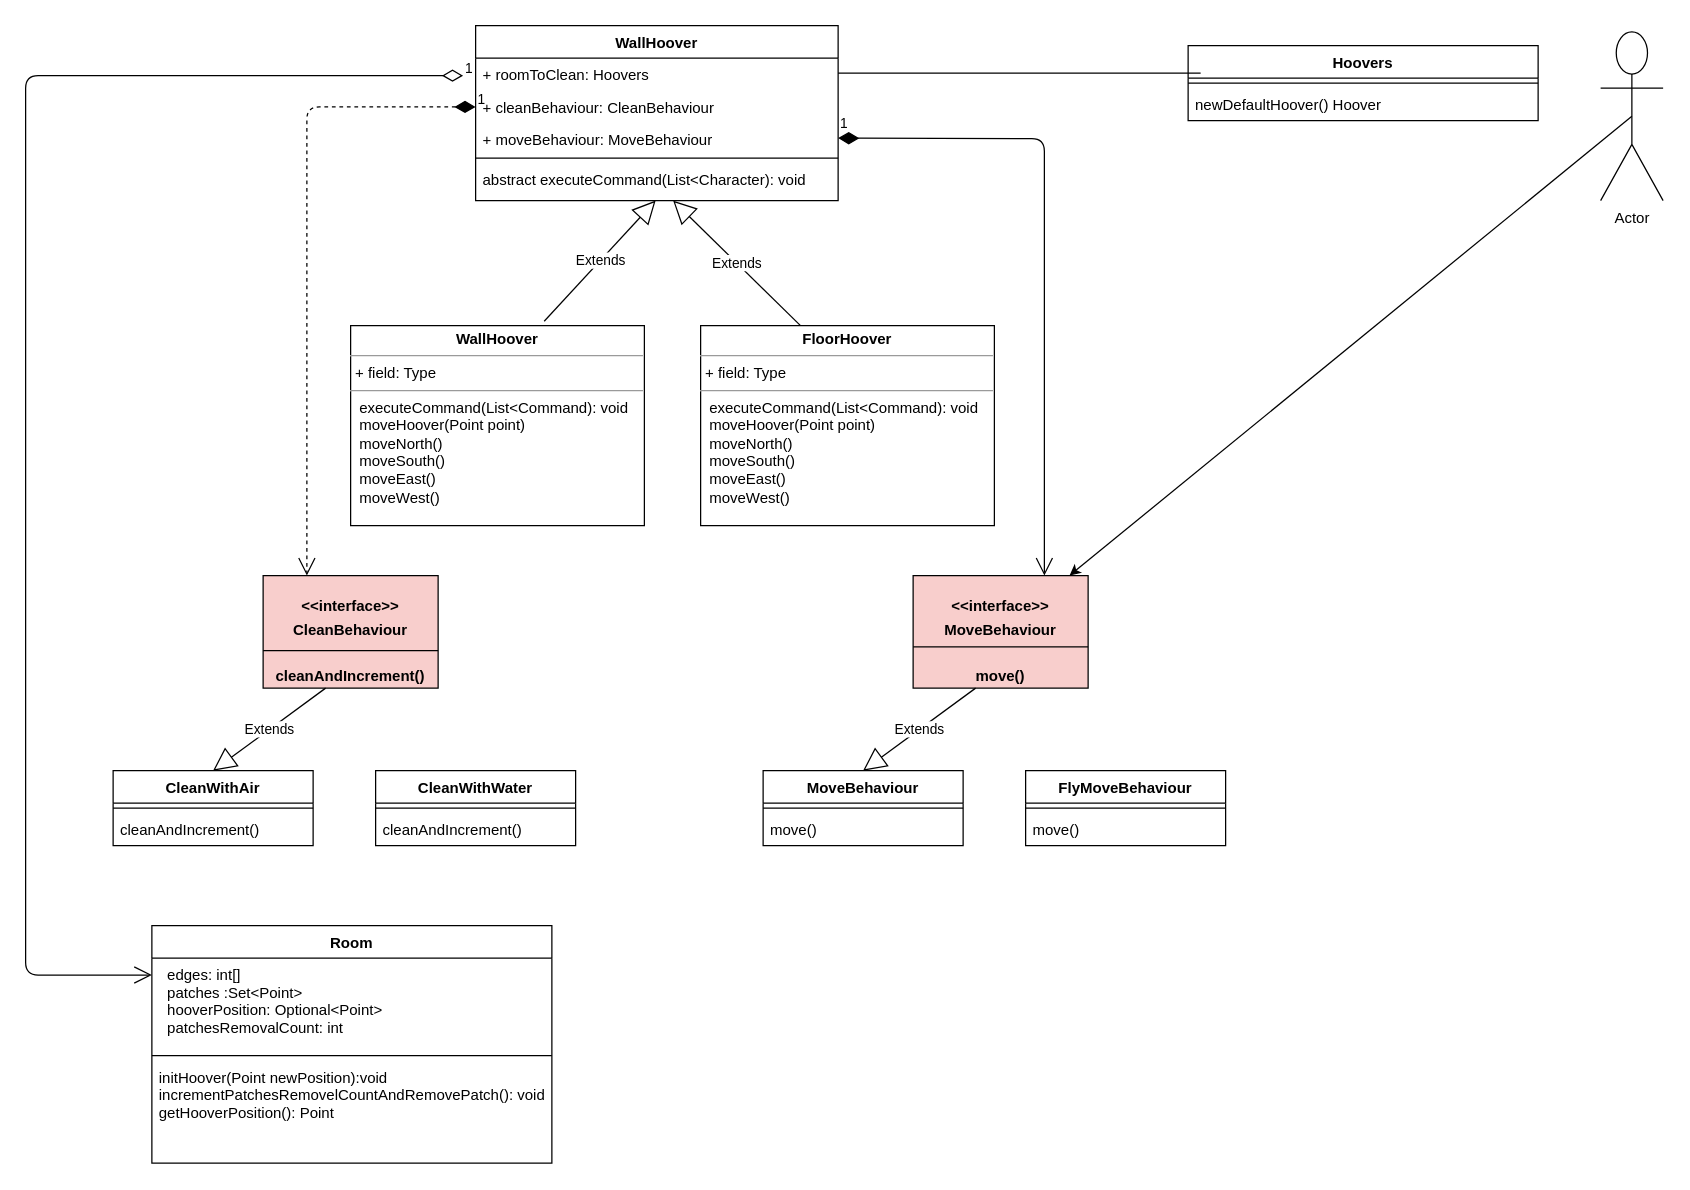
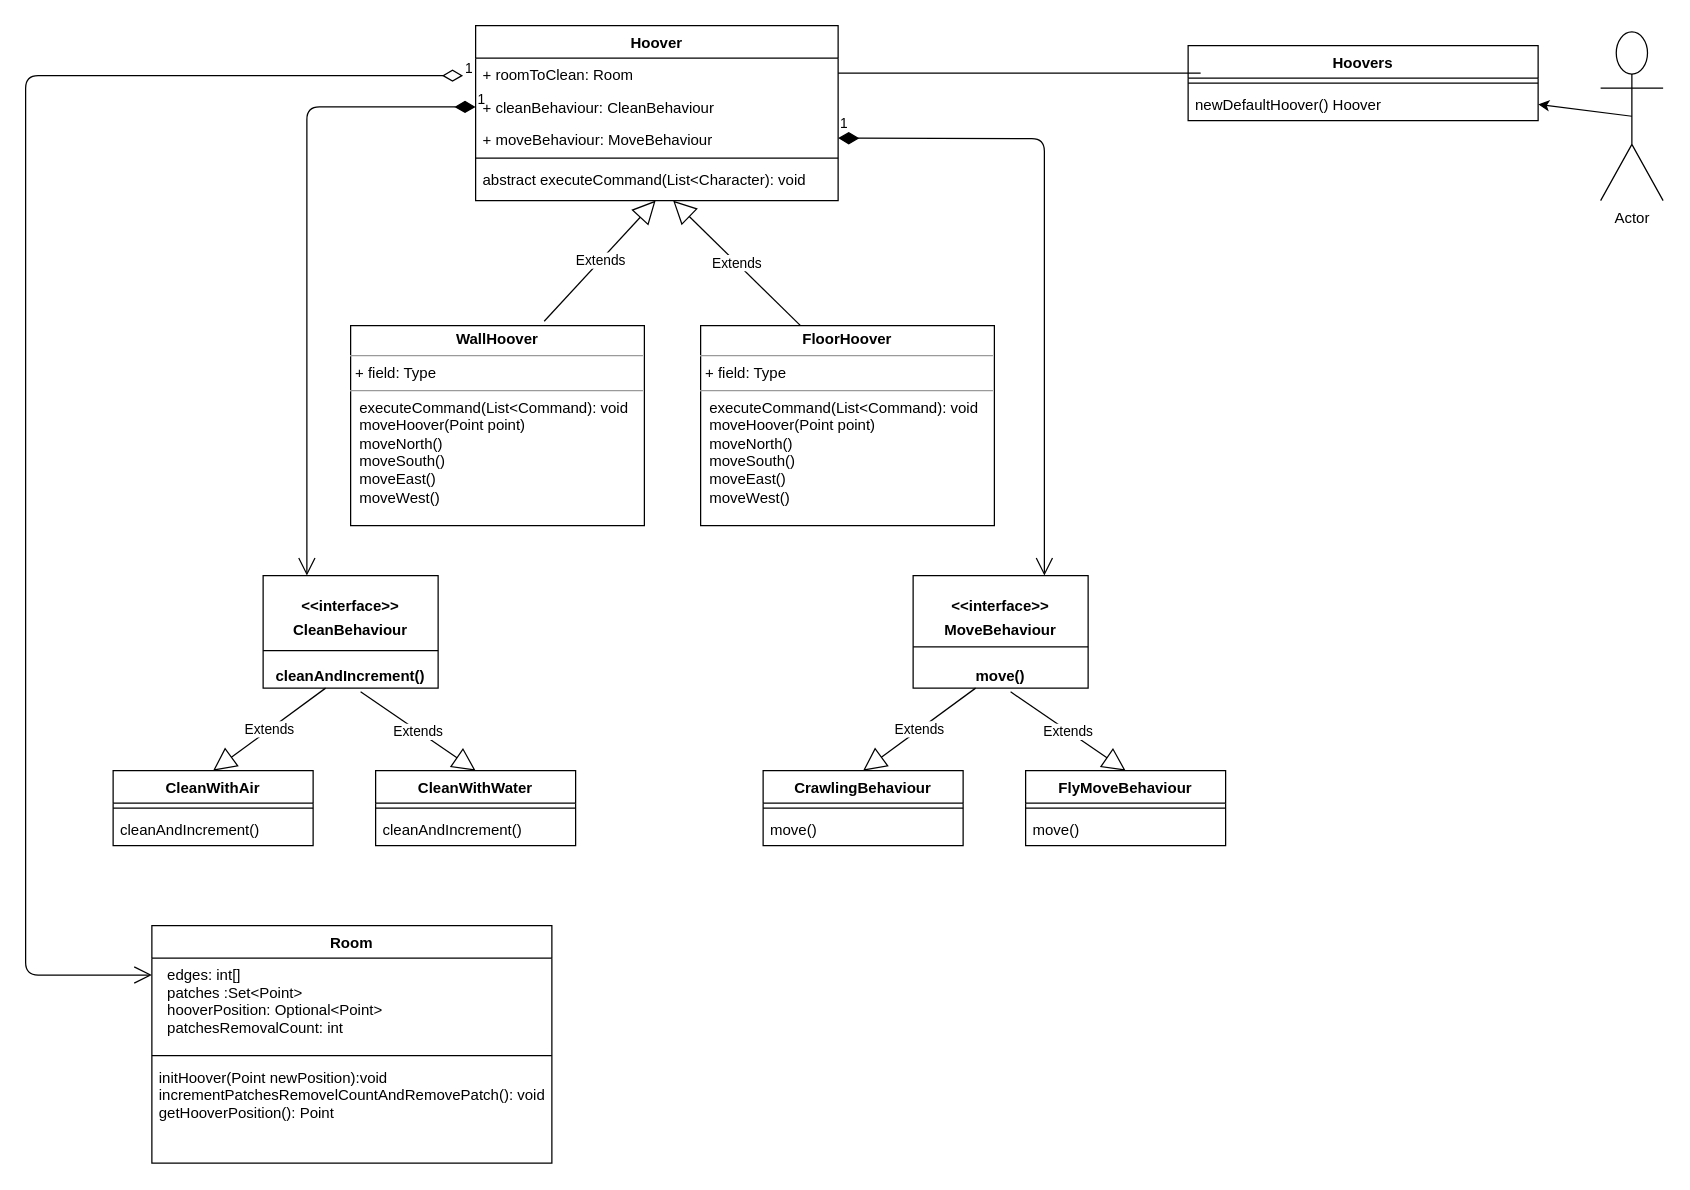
(656, 43) -> (656, 43)
(567, 75) -> (555, 75)
(307, 272) -> (307, 272)
(1352, 345) -> (1587, 111)
(351, 632) -> (351, 632)
(1001, 632) -> (1001, 632)
none -> (409, 725)
none -> (1059, 725)
(863, 788) -> (863, 788)
